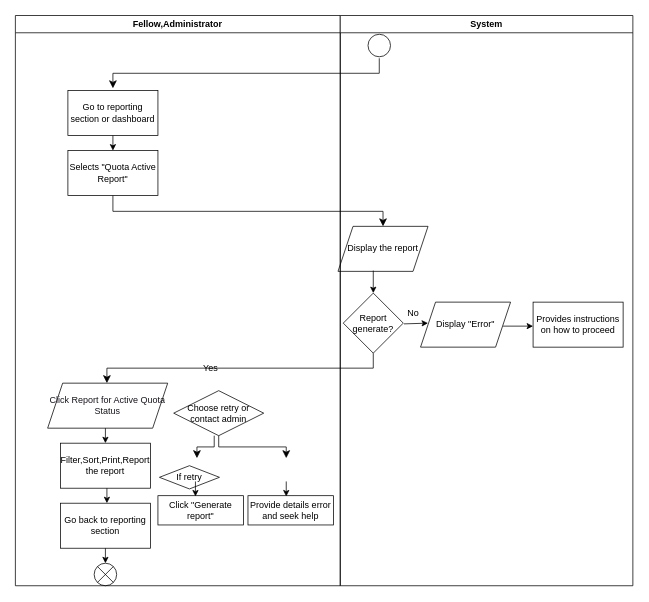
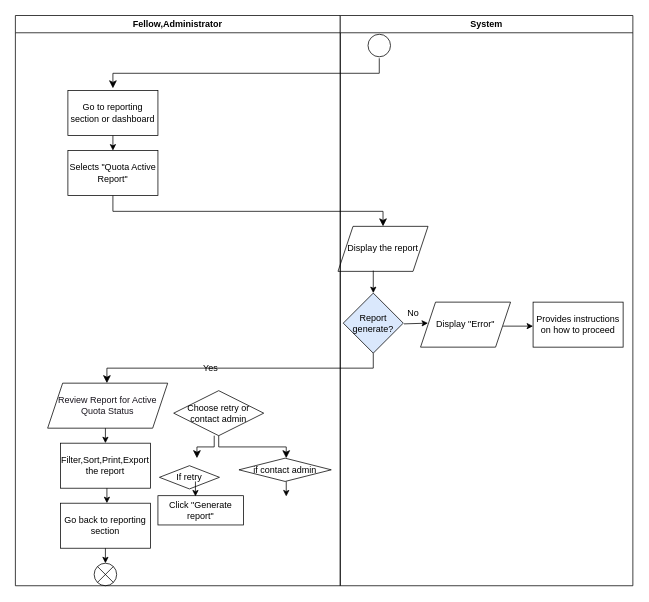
(373, 323) -> (373, 323)
(108, 405) -> (108, 405)
(105, 465) -> (105, 465)
none -> (285, 470)
(291, 510) -> none
